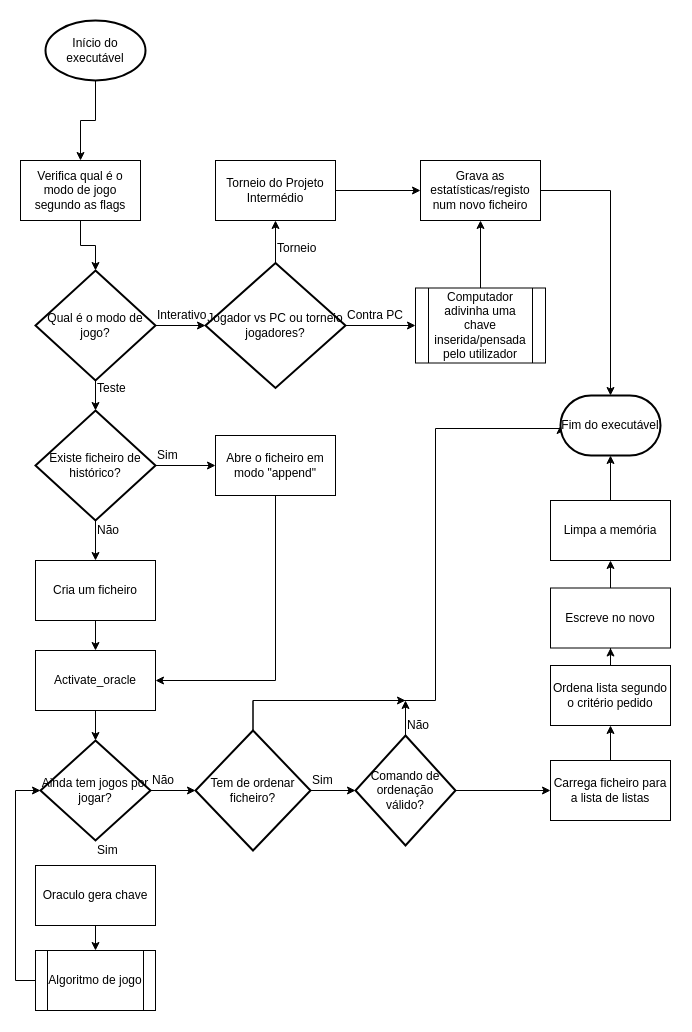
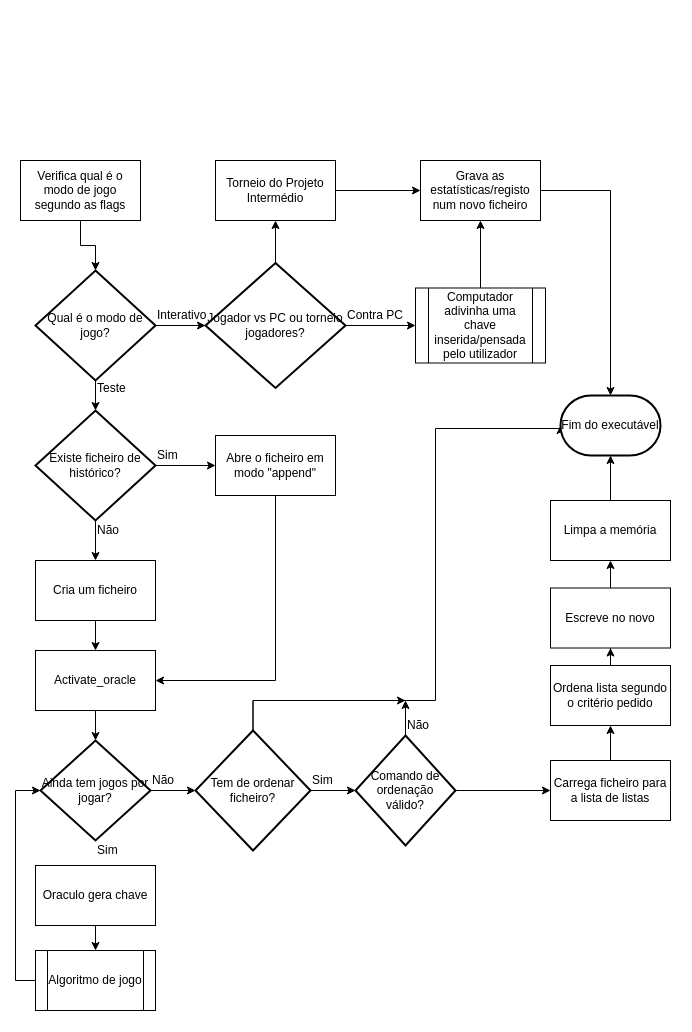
(96, 51) -> none
(92, 121) -> none
(301, 249) -> none
